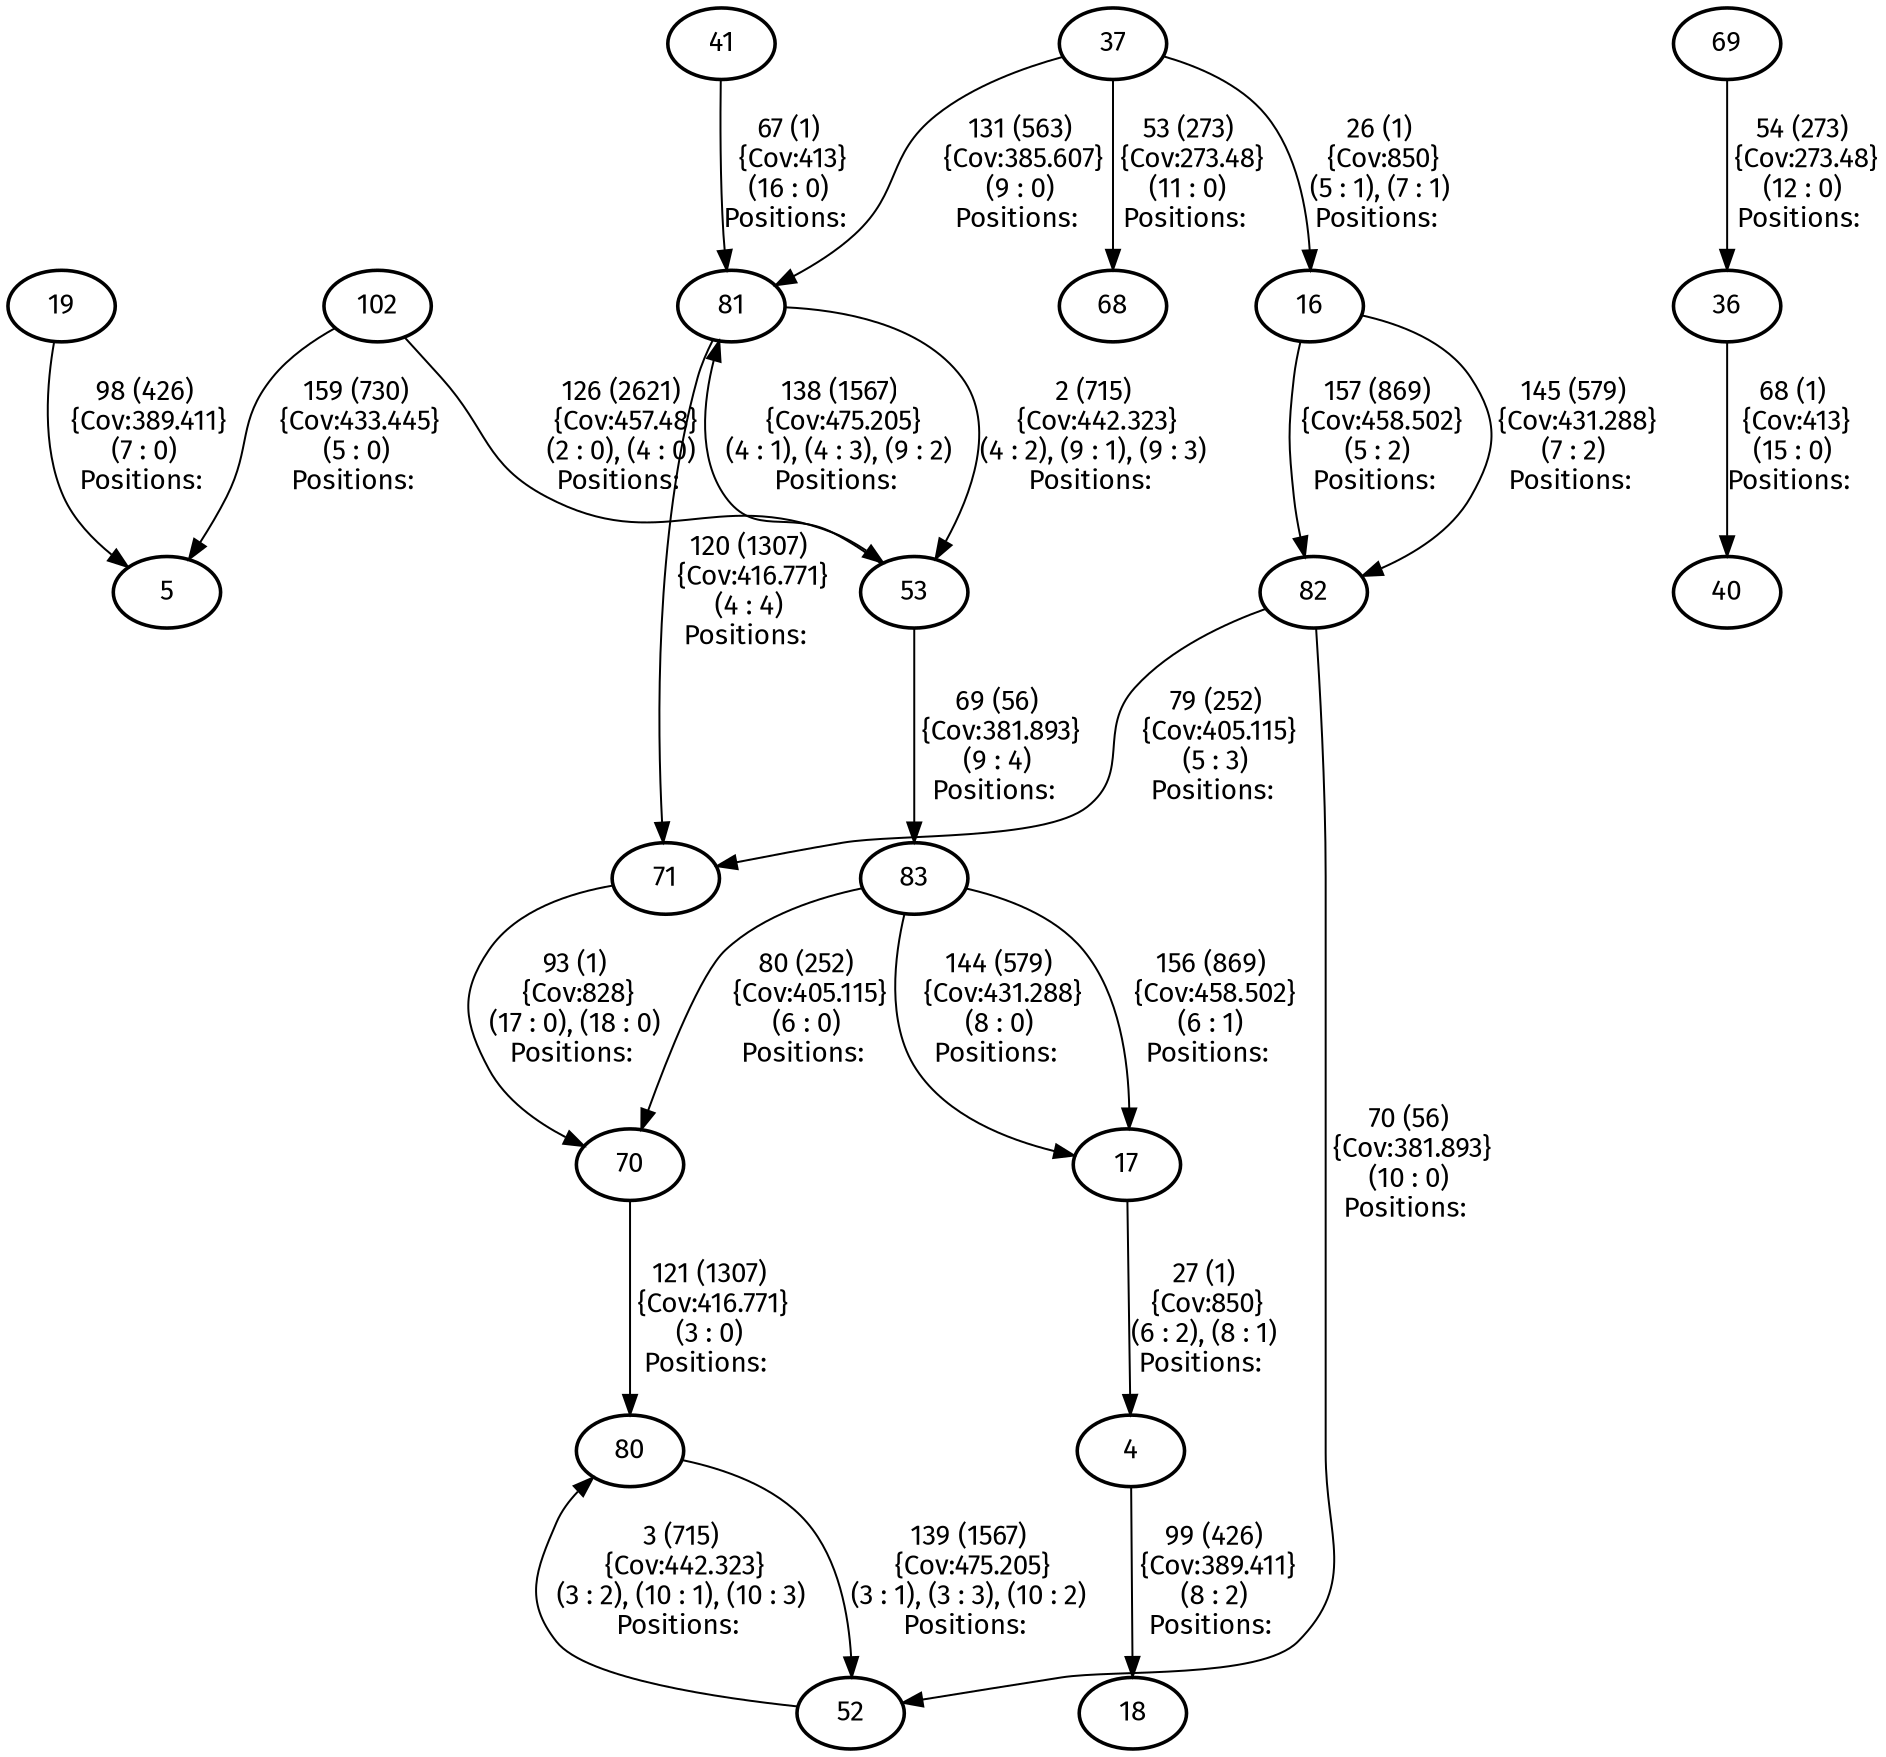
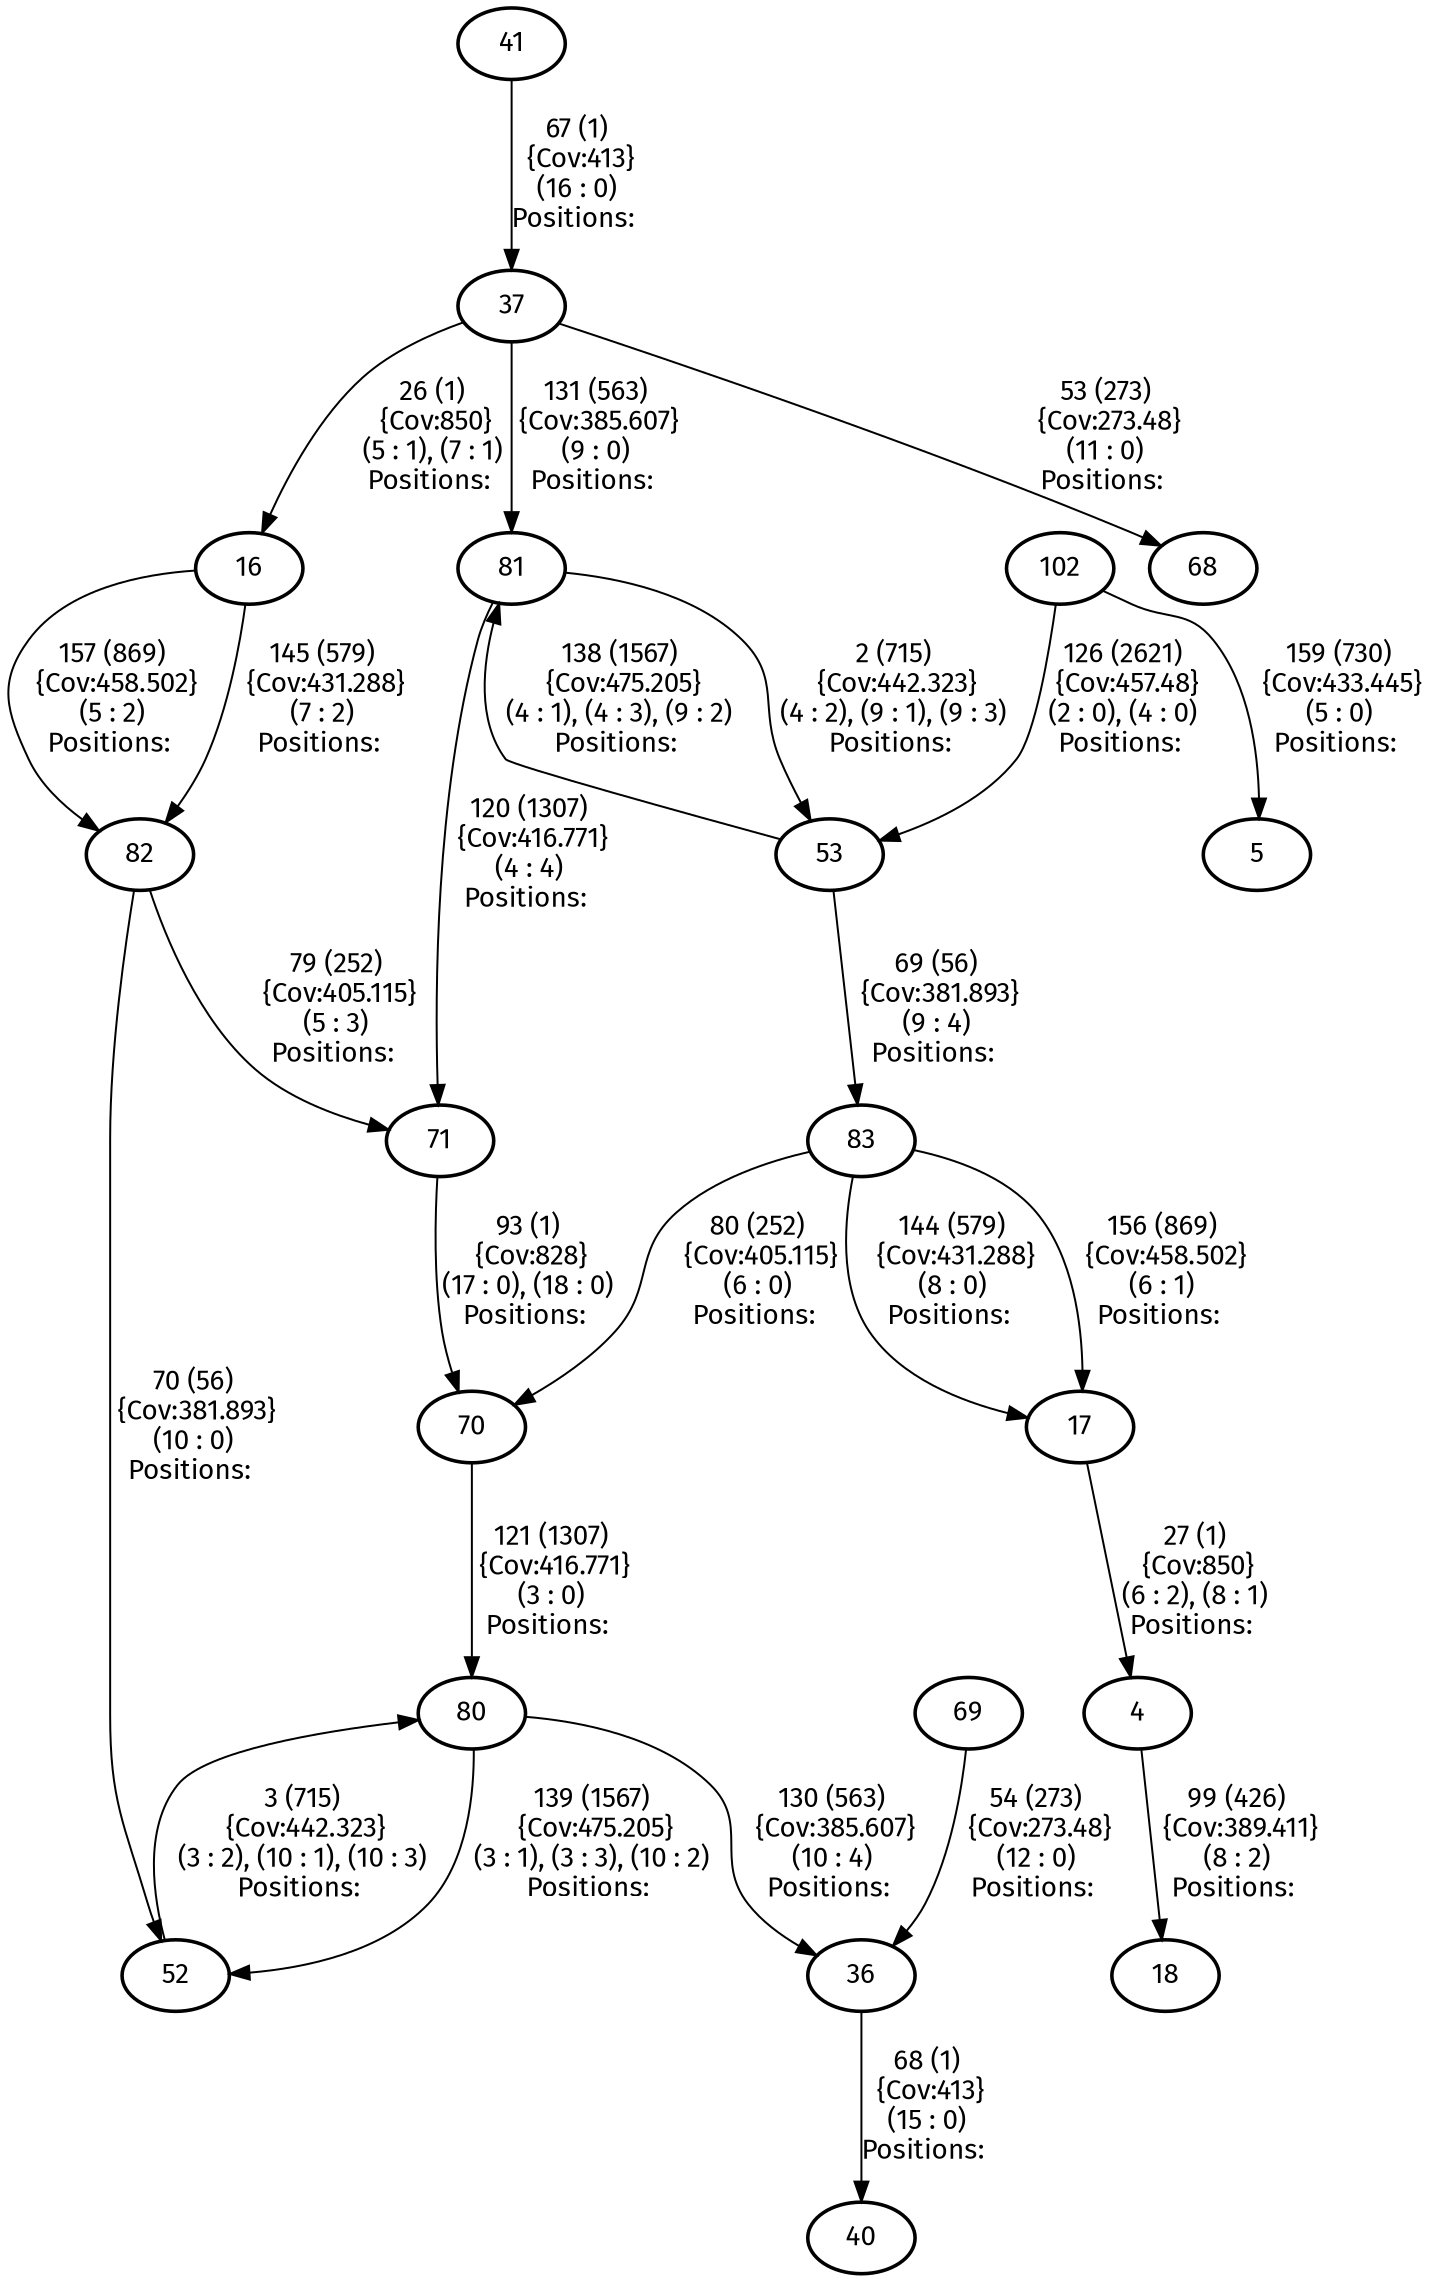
(721, 165) -> (512, 165)
(62, 306) -> none
none -> (708, 1783)
